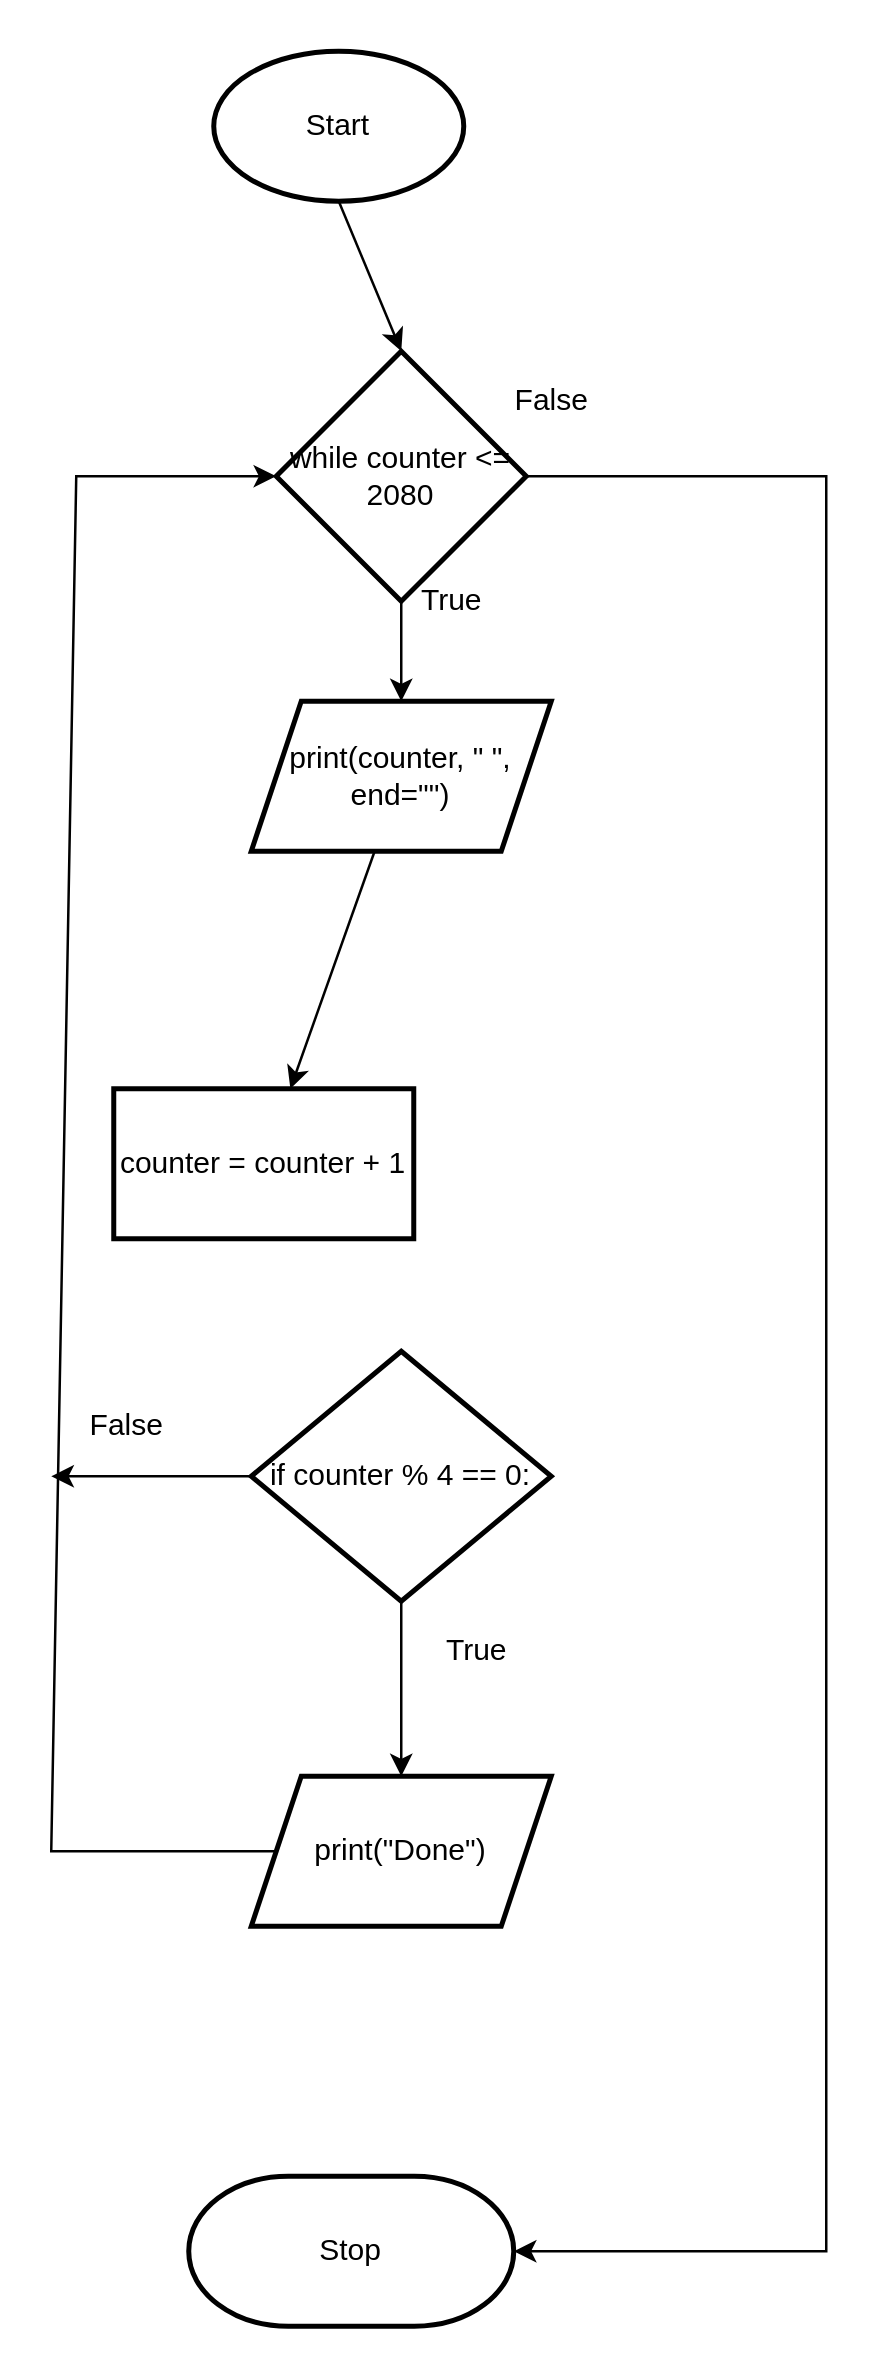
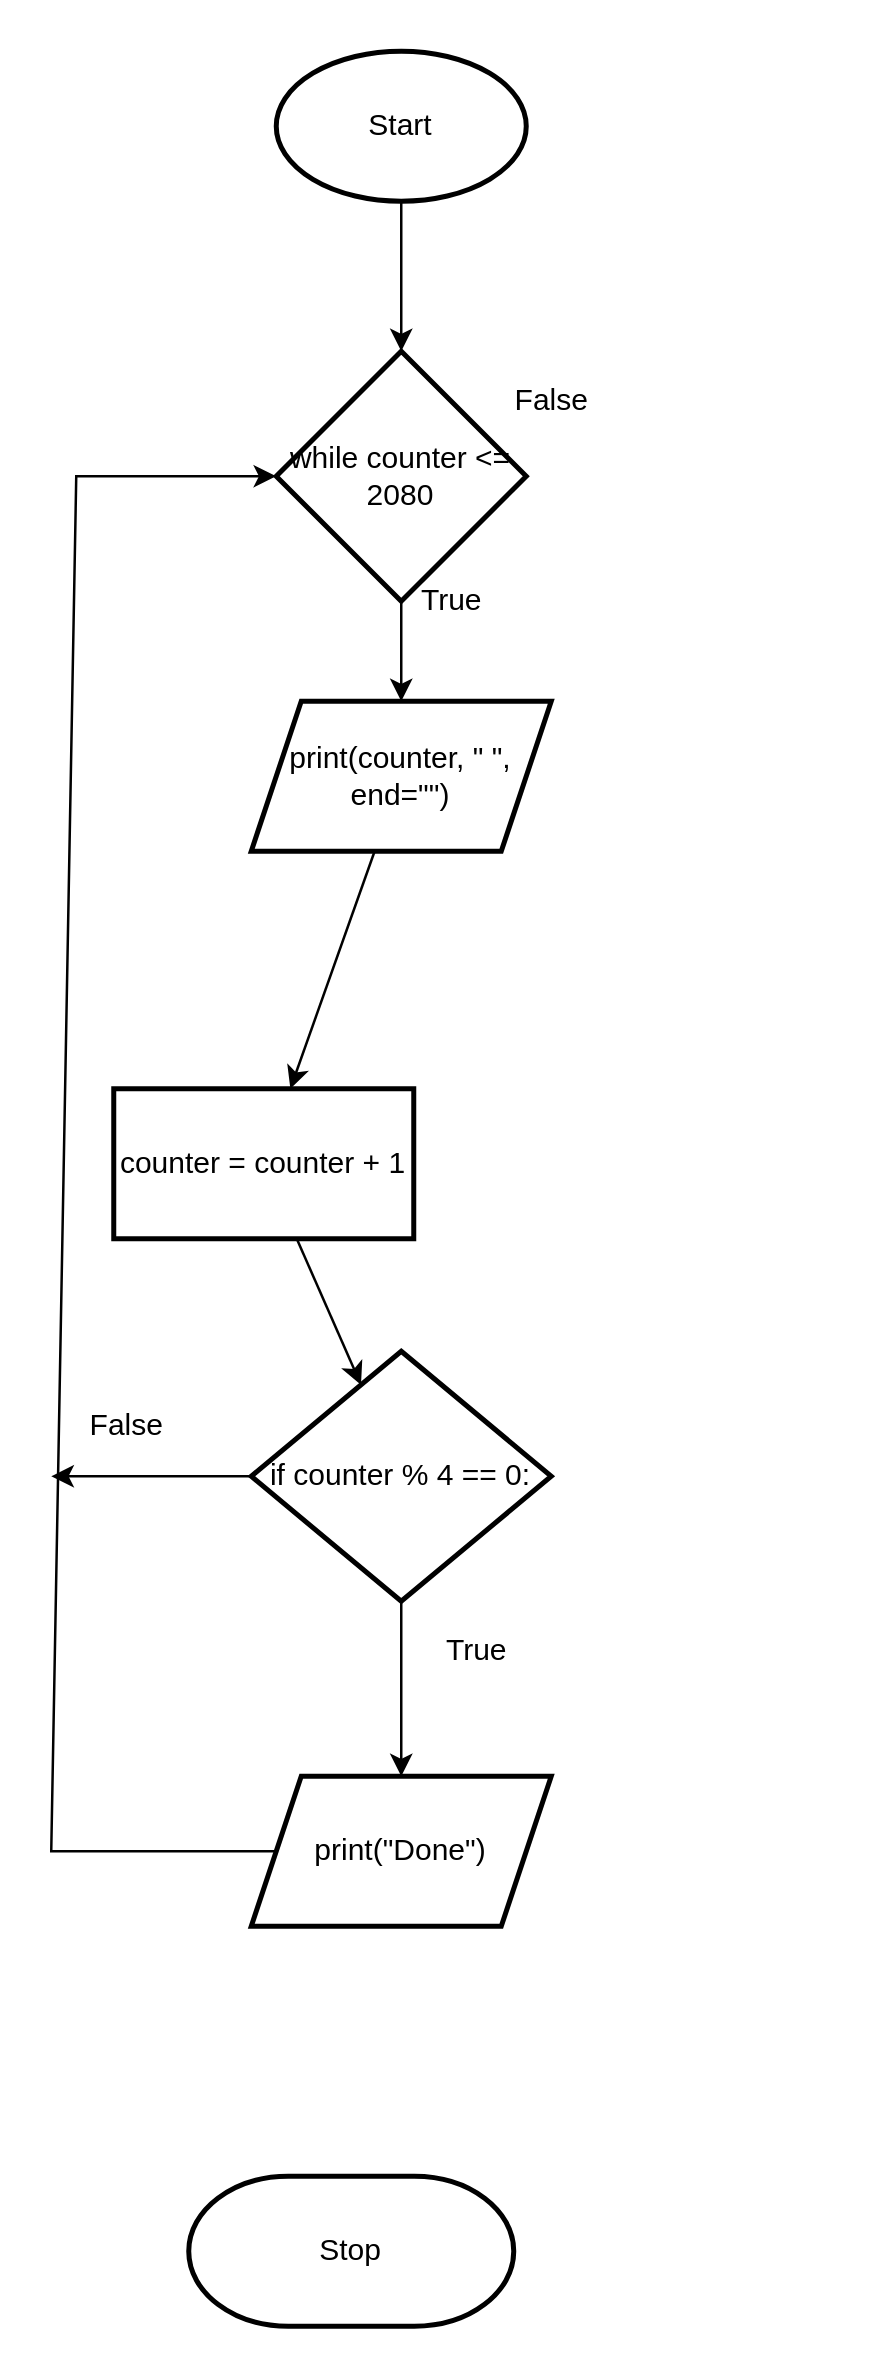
(339, 126) -> (401, 126)
none -> (325, 1304)
(826, 1362) -> none
